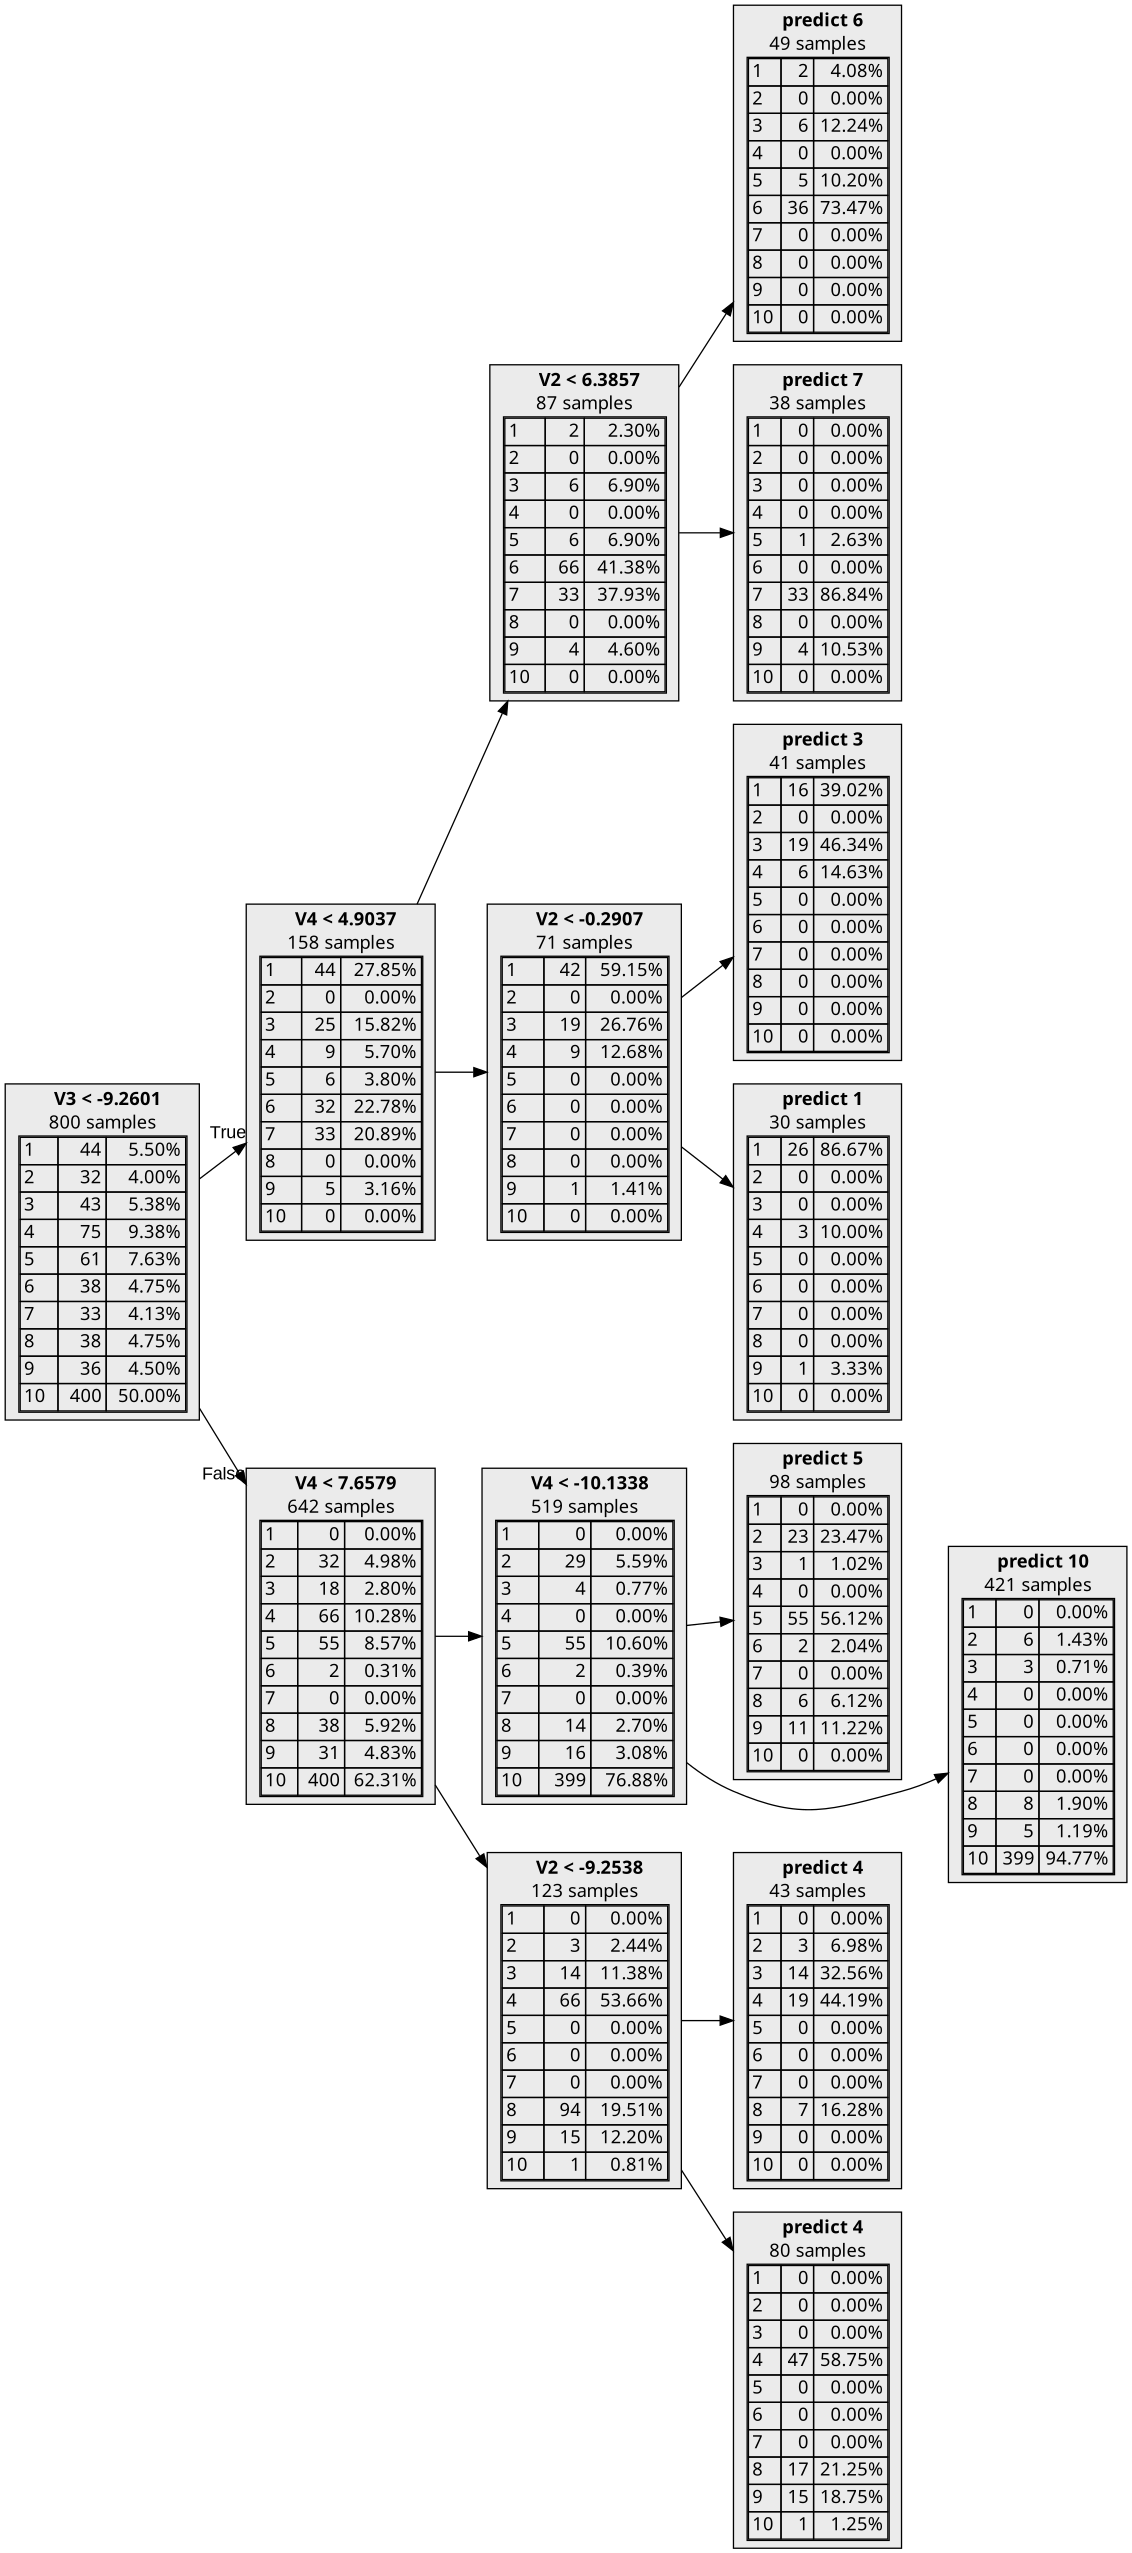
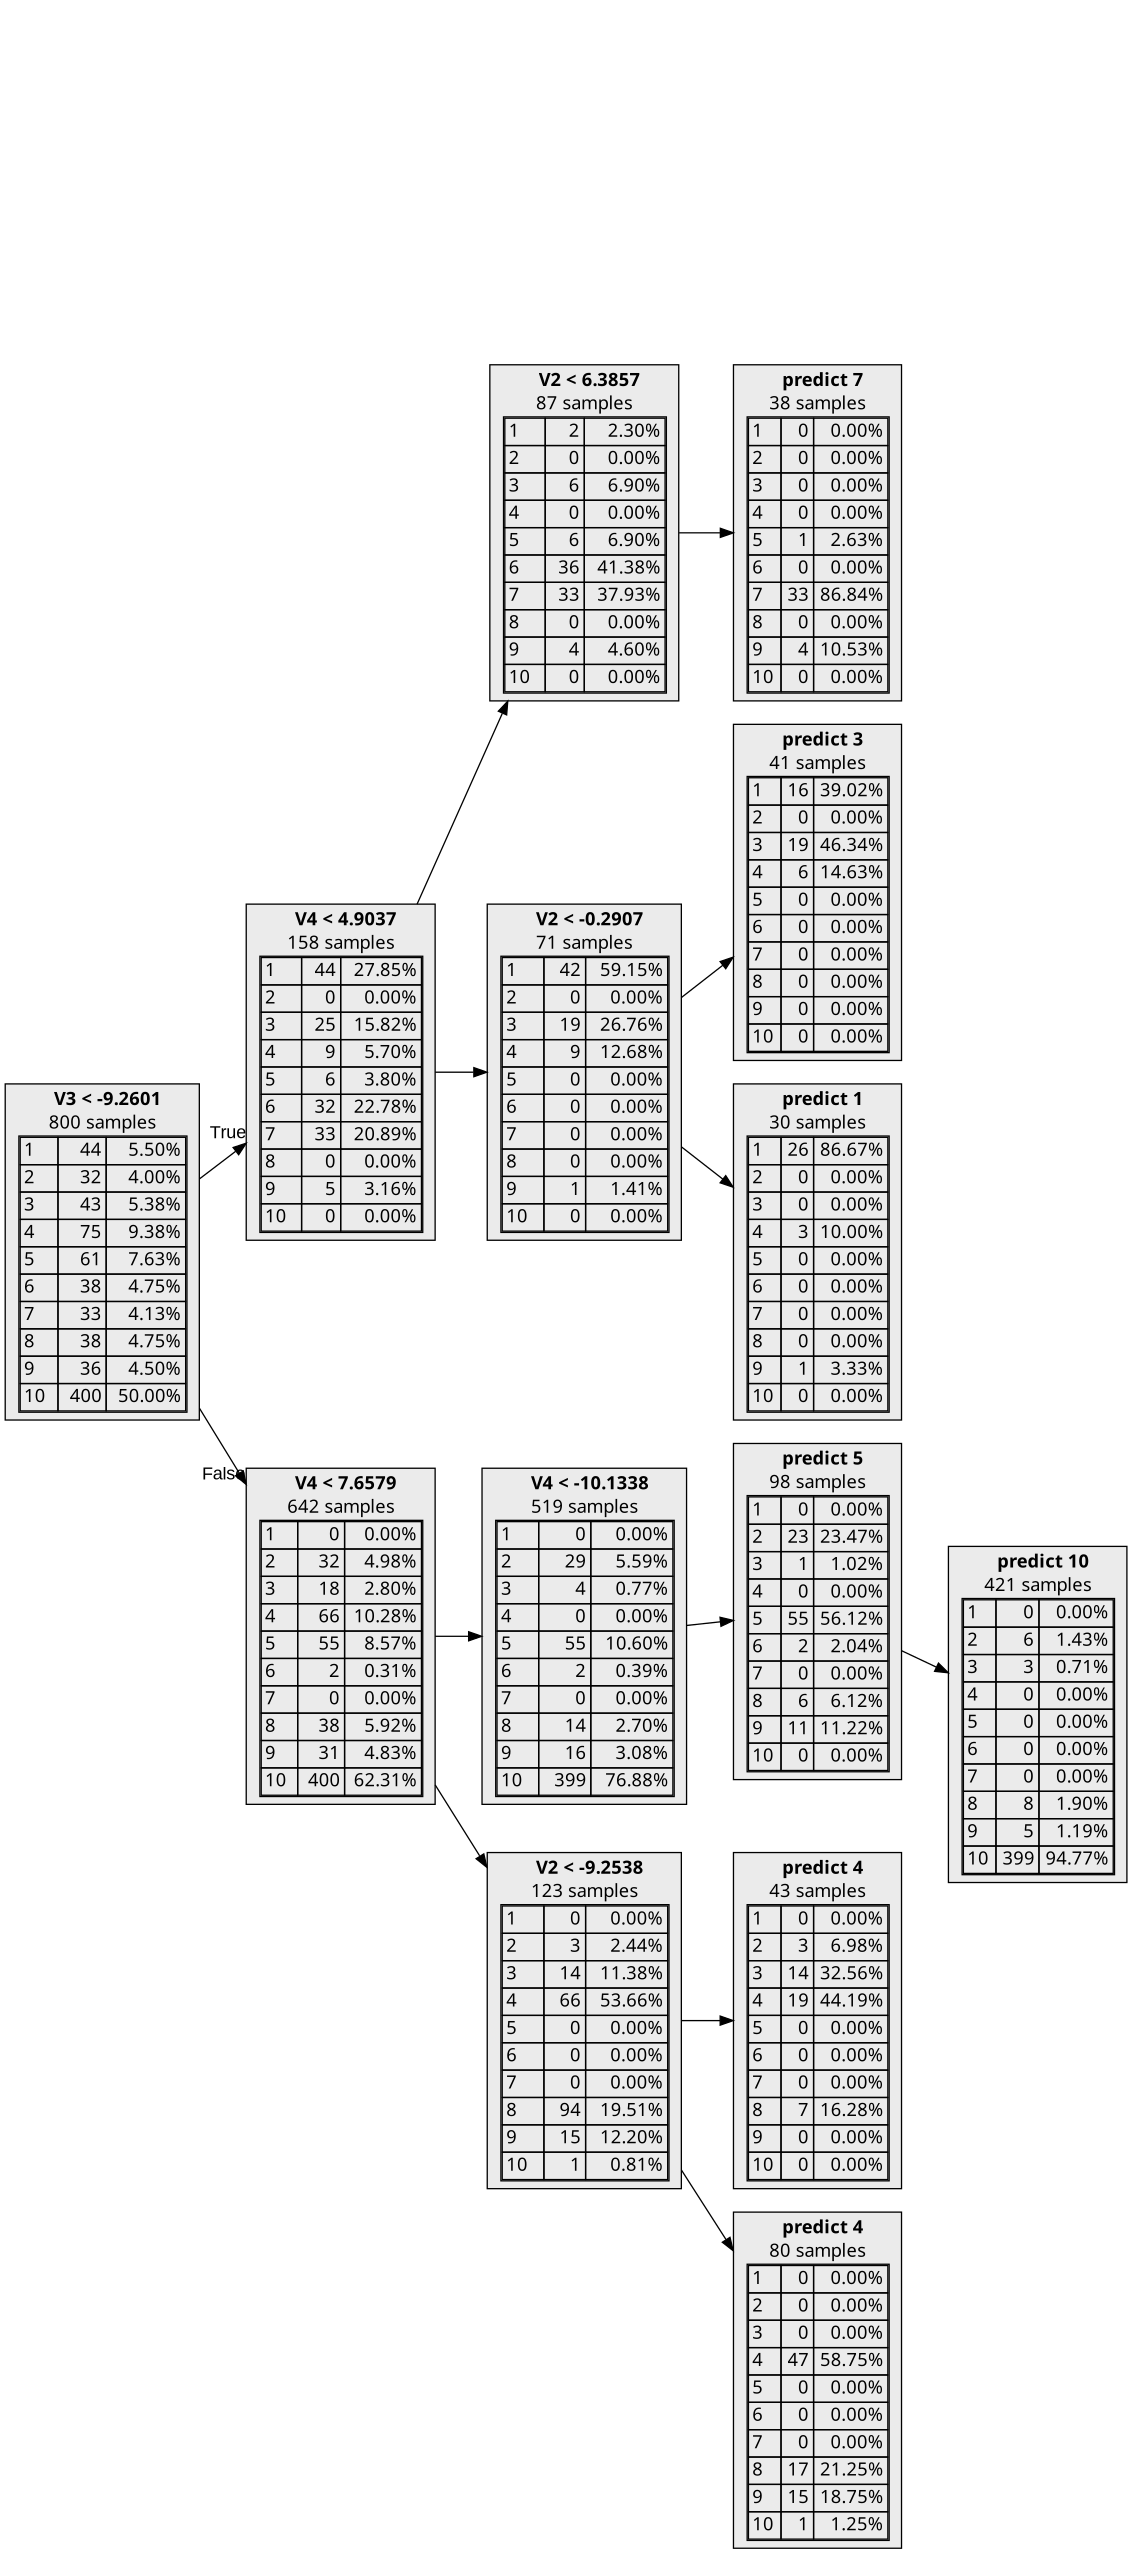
(817, 173) -> none
(569, 568) -> (569, 568)
(808, 1809) -> (919, 1659)
